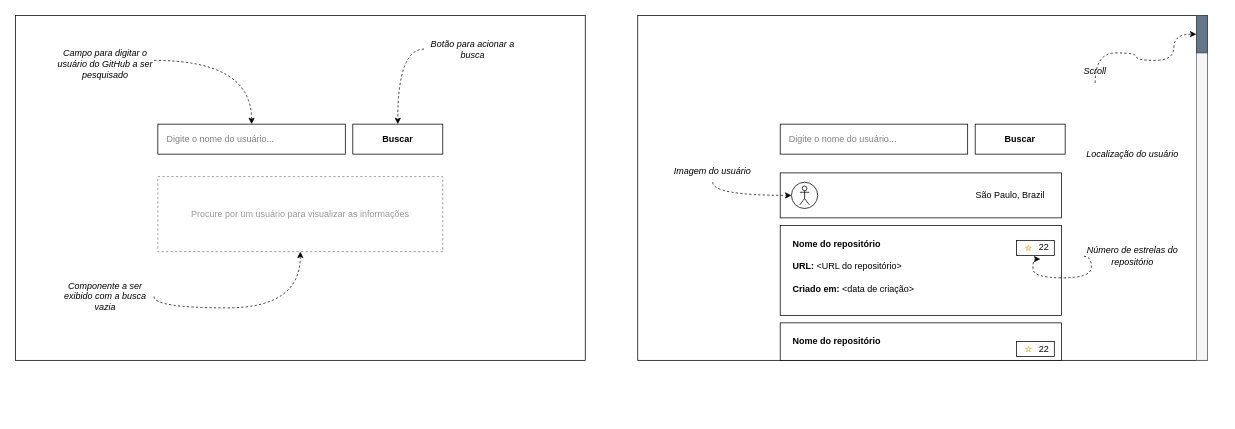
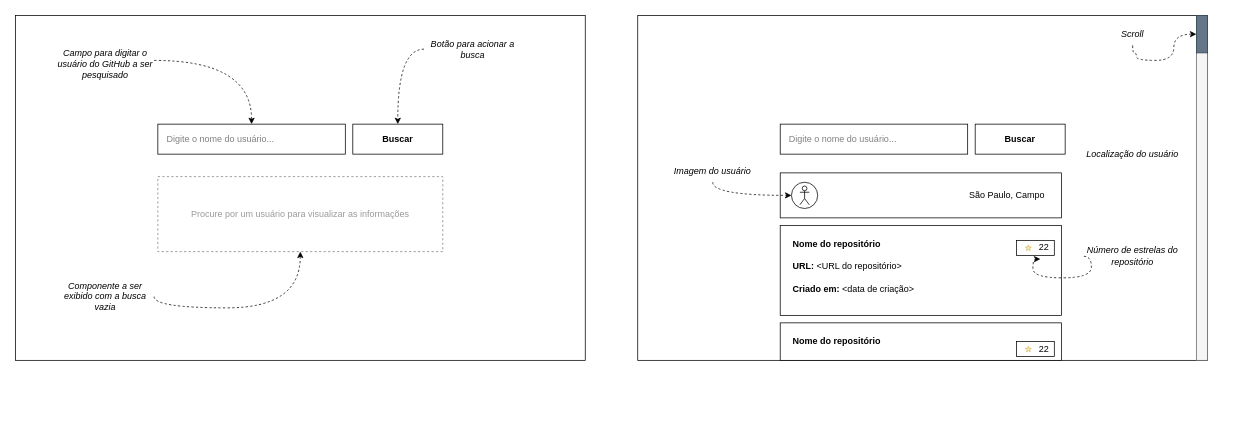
(1095, 72) -> (1133, 34)
(1009, 195) -> (1009, 195)
